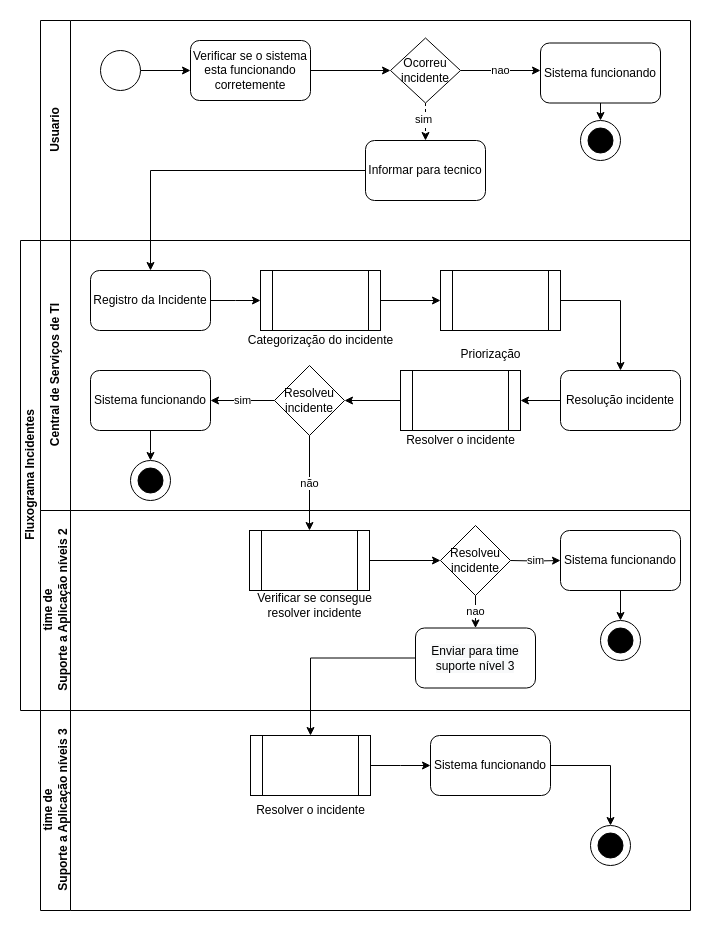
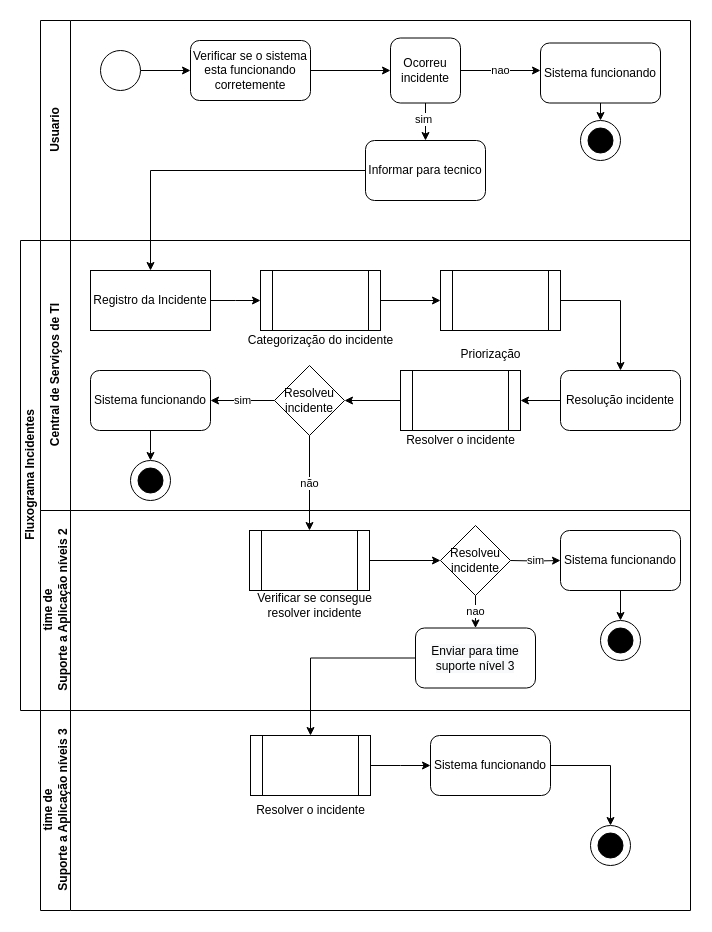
(426, 71) -> (426, 71)
(426, 108) -> (426, 108)
(151, 301) -> (151, 301)
